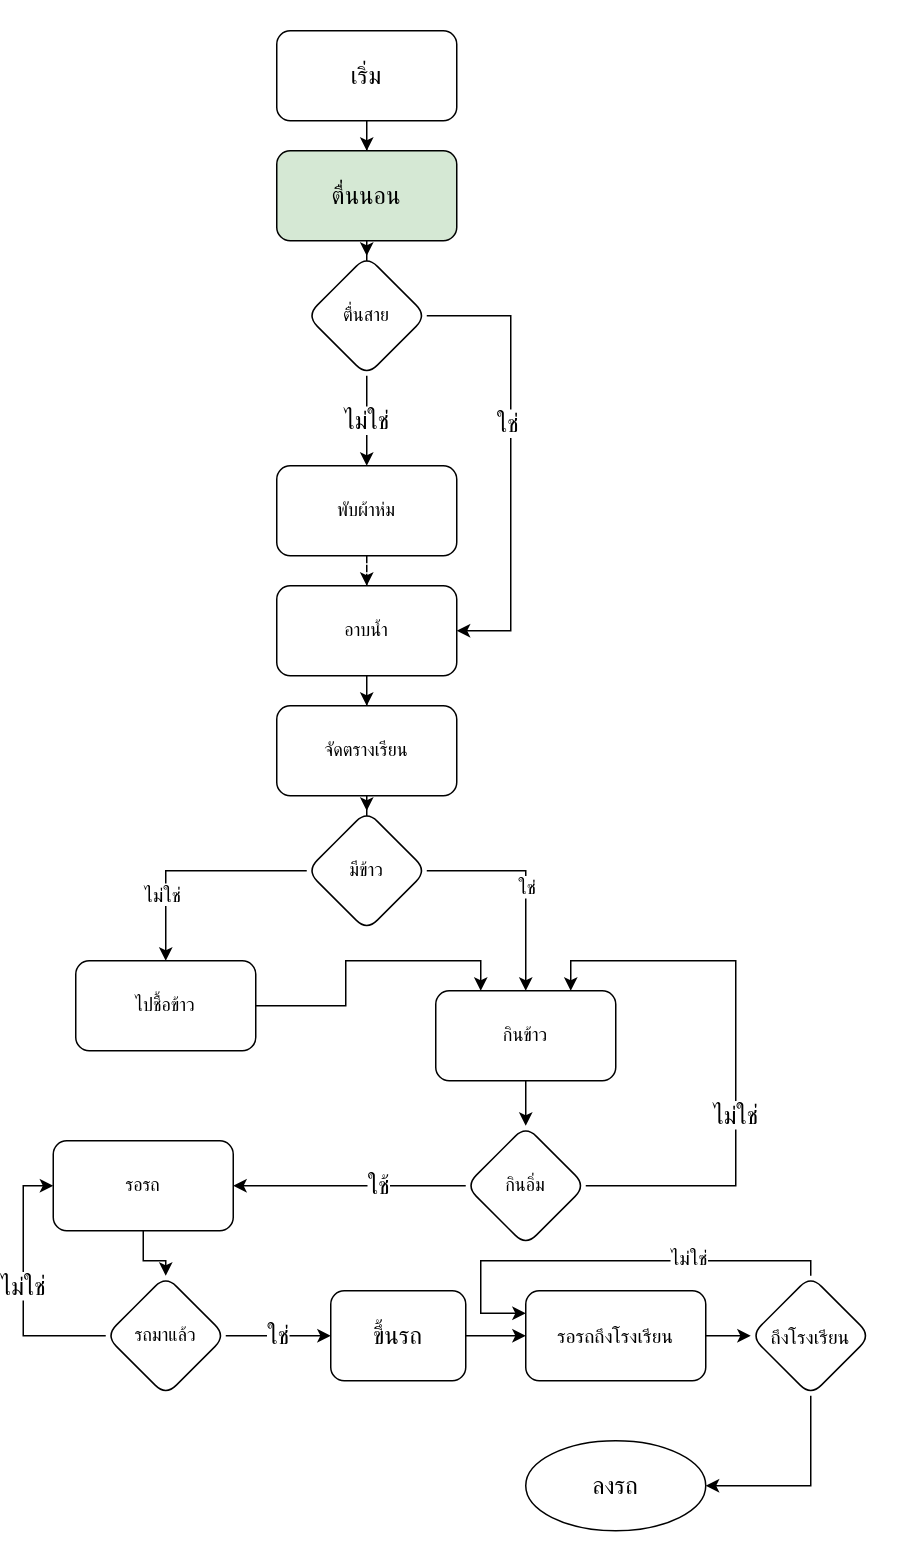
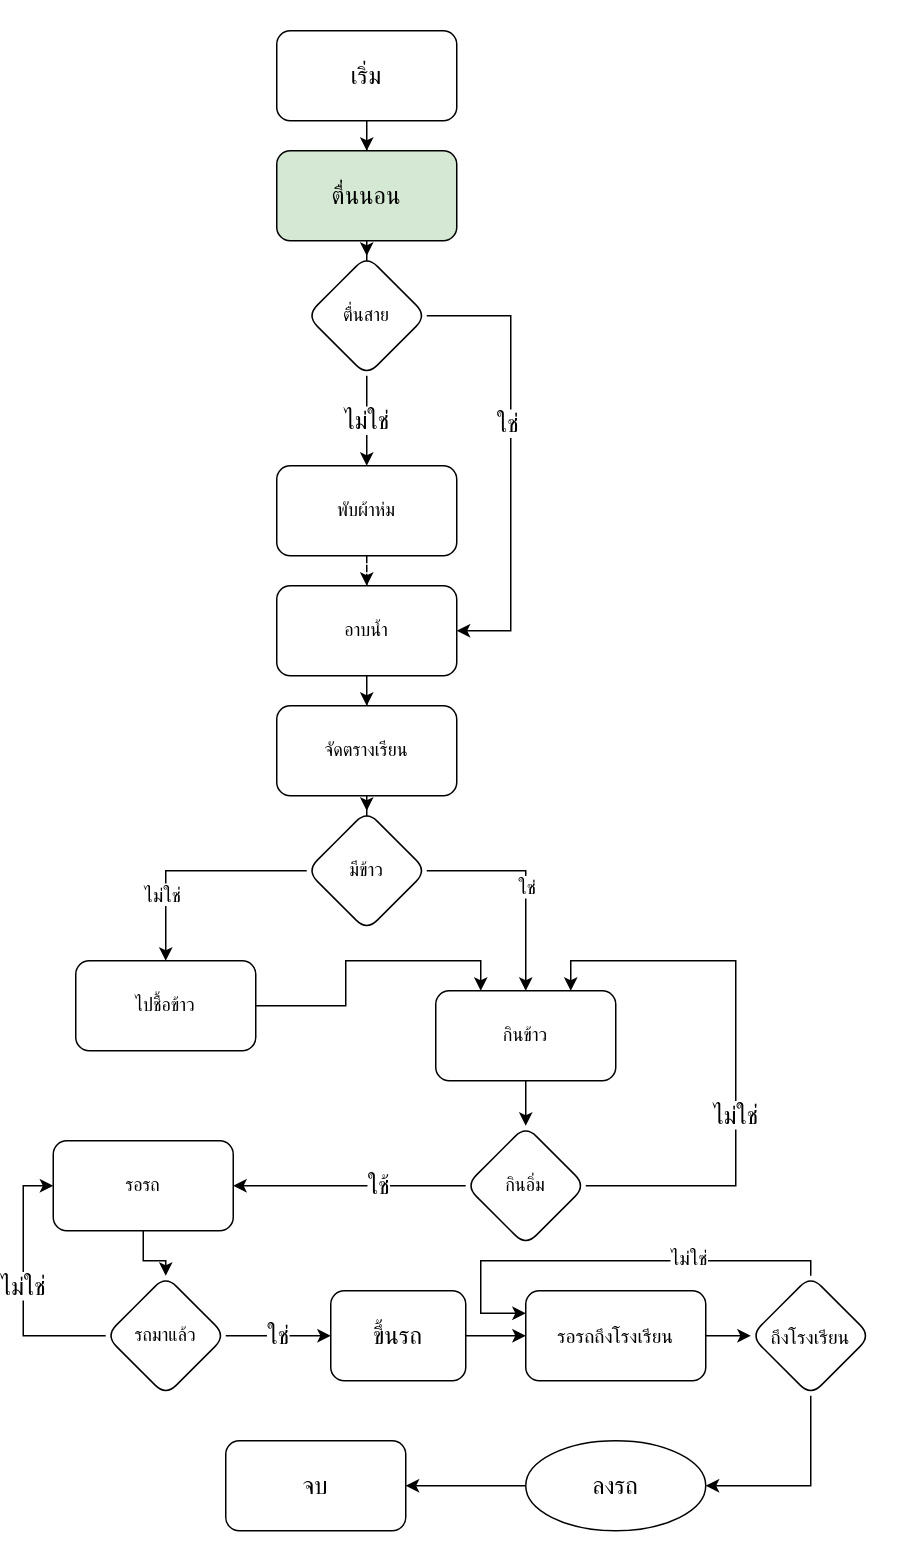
none -> (316, 1486)
none -> (471, 1486)
